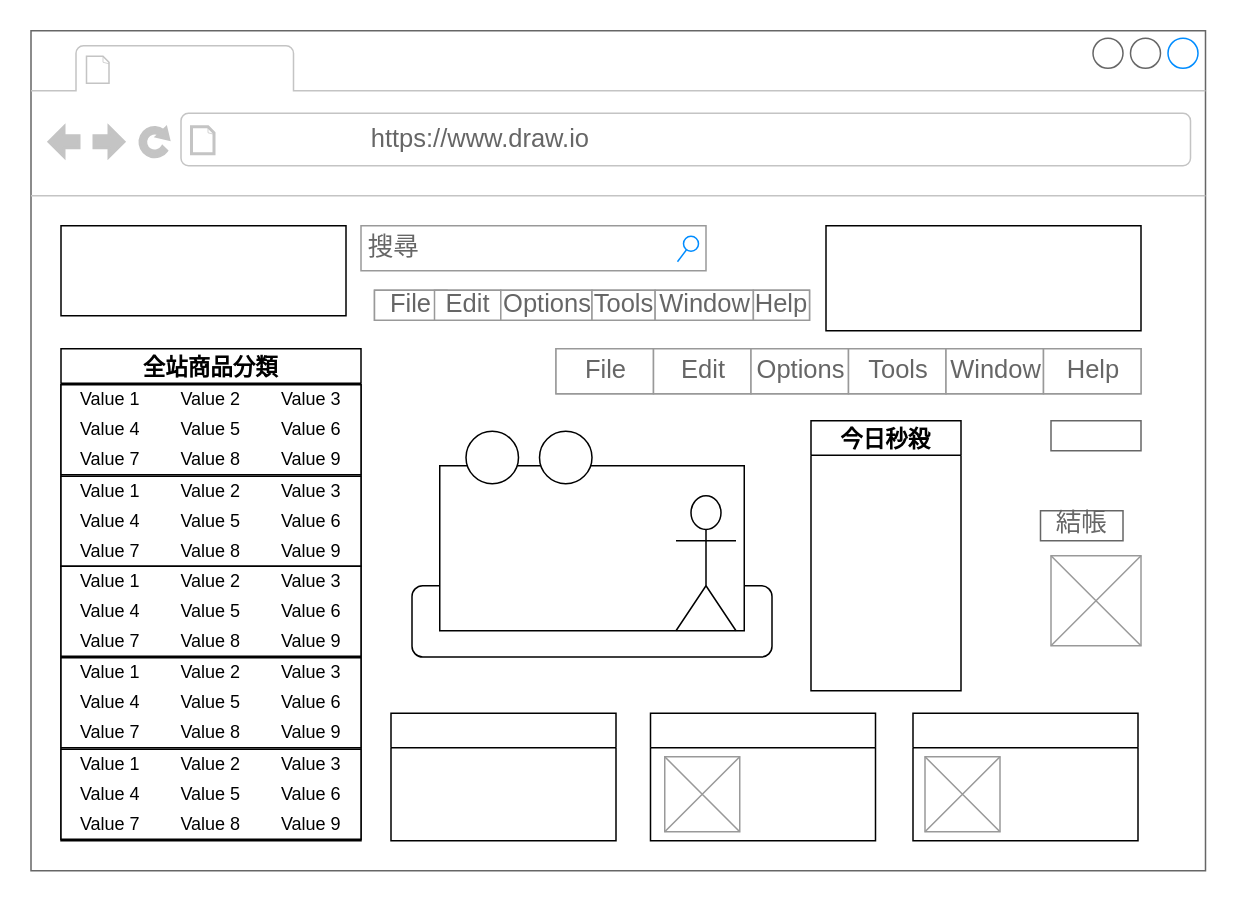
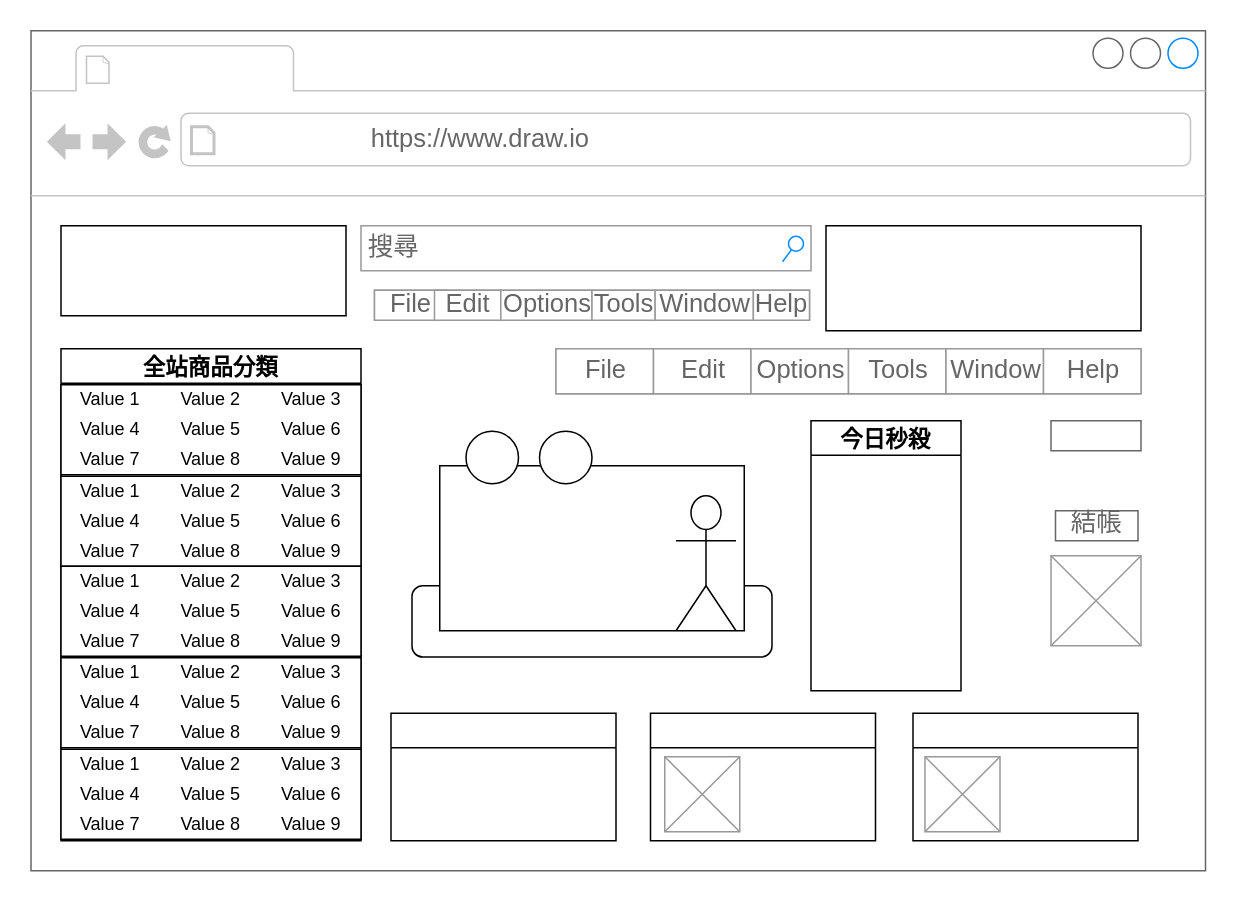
(533, 248) -> (586, 248)
(1082, 526) -> (1097, 526)
